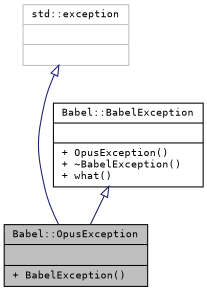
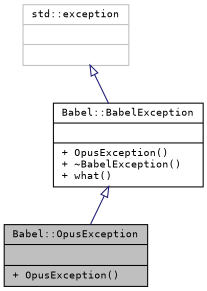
(39, 150) -> (102, 89)
(70, 275) -> (66, 275)
